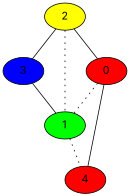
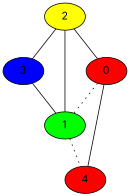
(65, 71) -> (65, 71)
